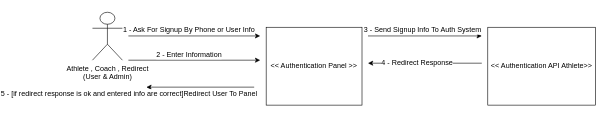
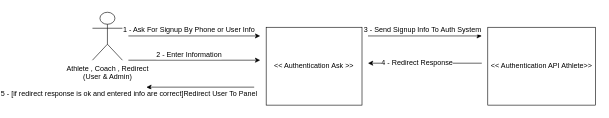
(314, 66) -> (314, 66)
